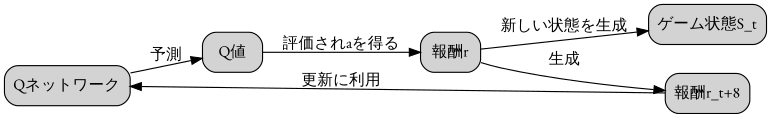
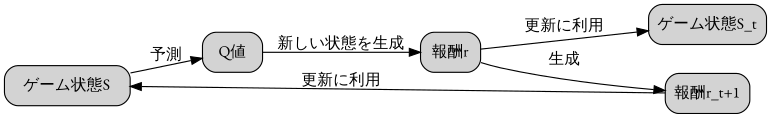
(565, 26) -> (565, 26)
(342, 44) -> (342, 44)
(67, 86) -> (67, 86)
(708, 93) -> (708, 93)
